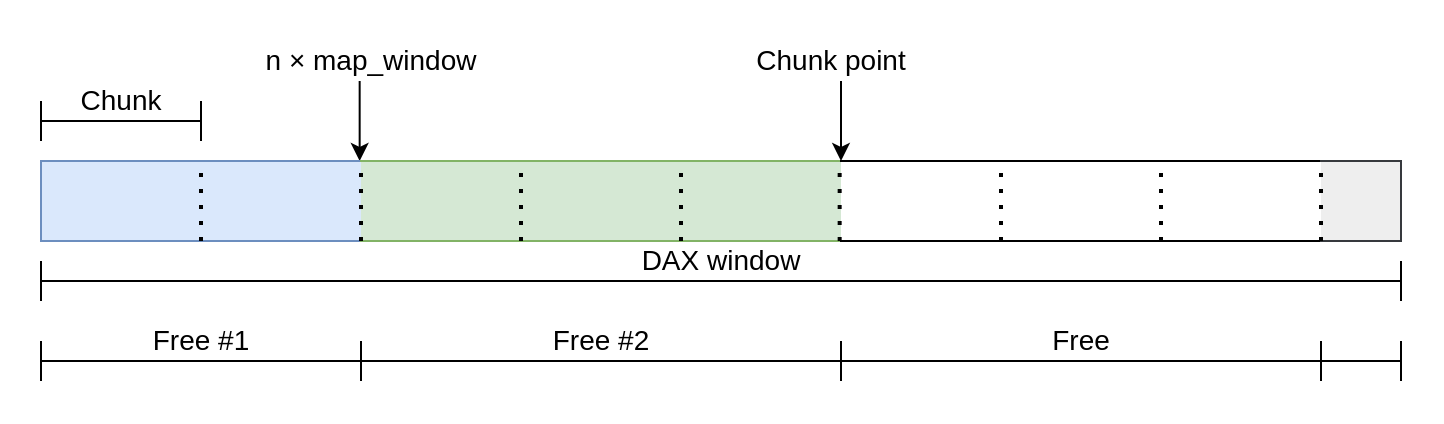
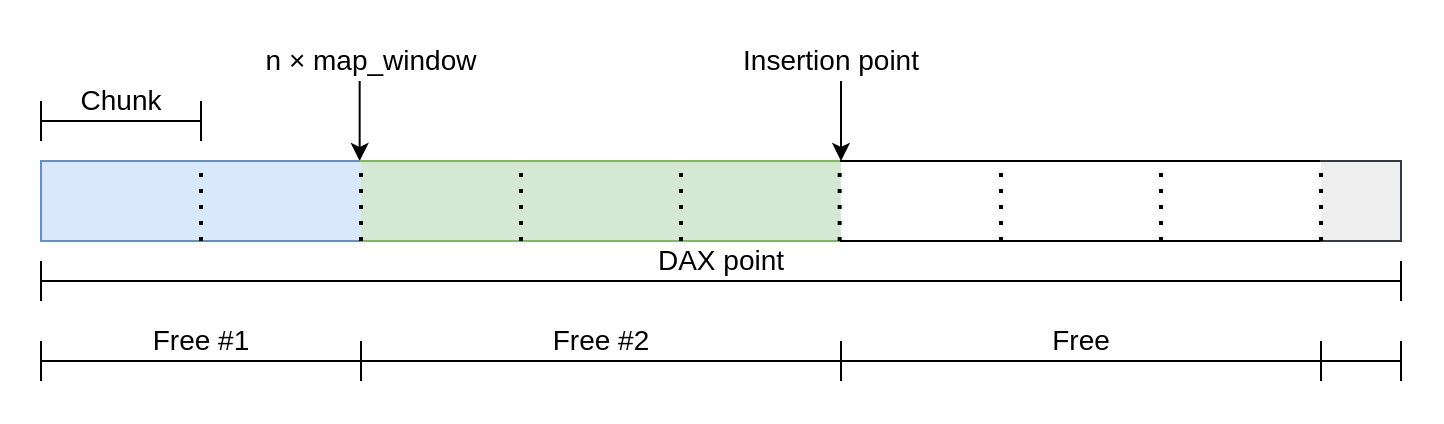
(832, 61) -> (832, 61)
(722, 261) -> (722, 261)
